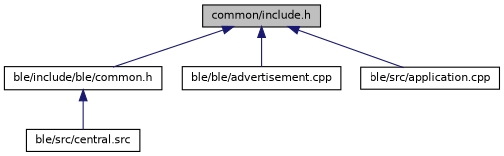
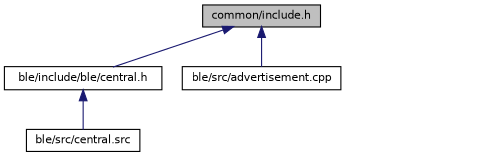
(83, 78) -> (83, 78)
(262, 78) -> (262, 78)
(430, 78) -> none
